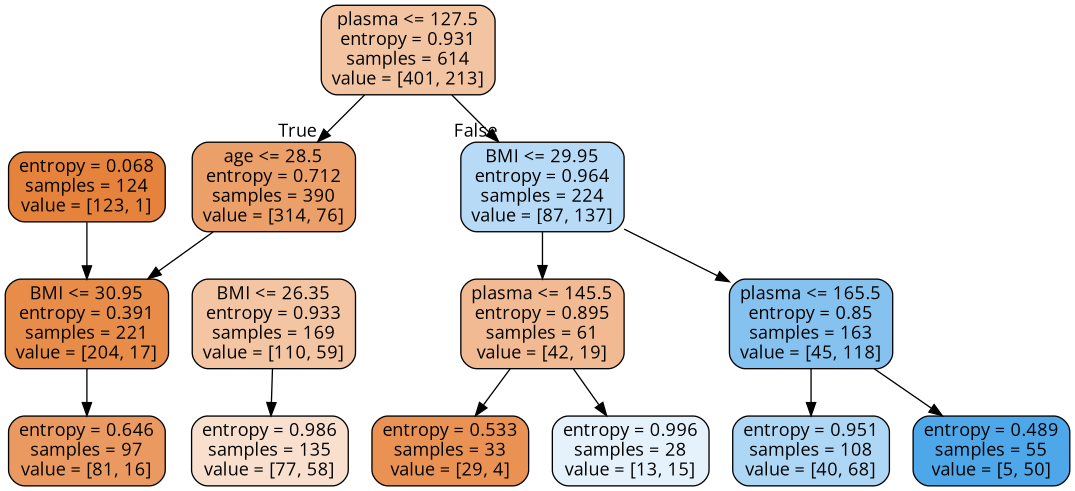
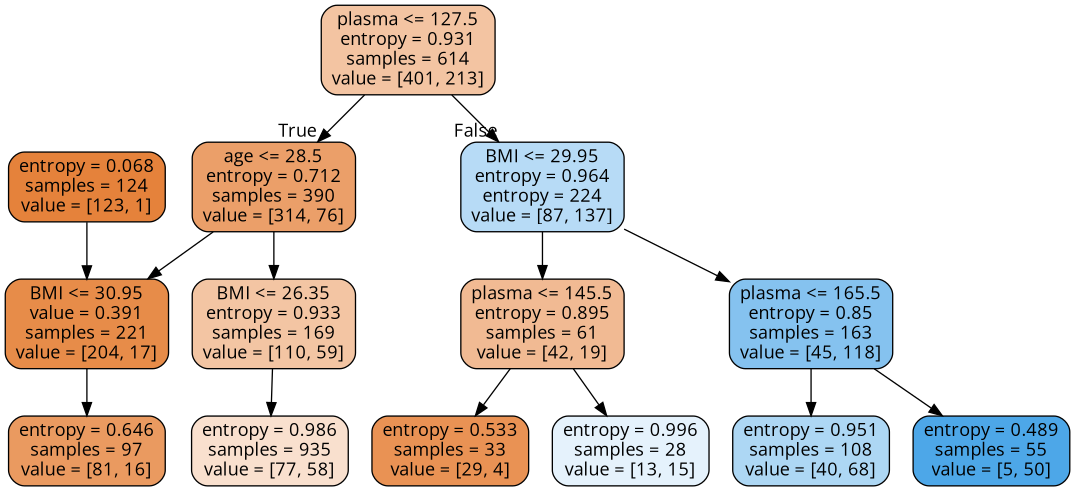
(542, 187) -> (542, 187)
none -> (274, 249)
(87, 324) -> (87, 324)
(270, 451) -> (270, 451)
